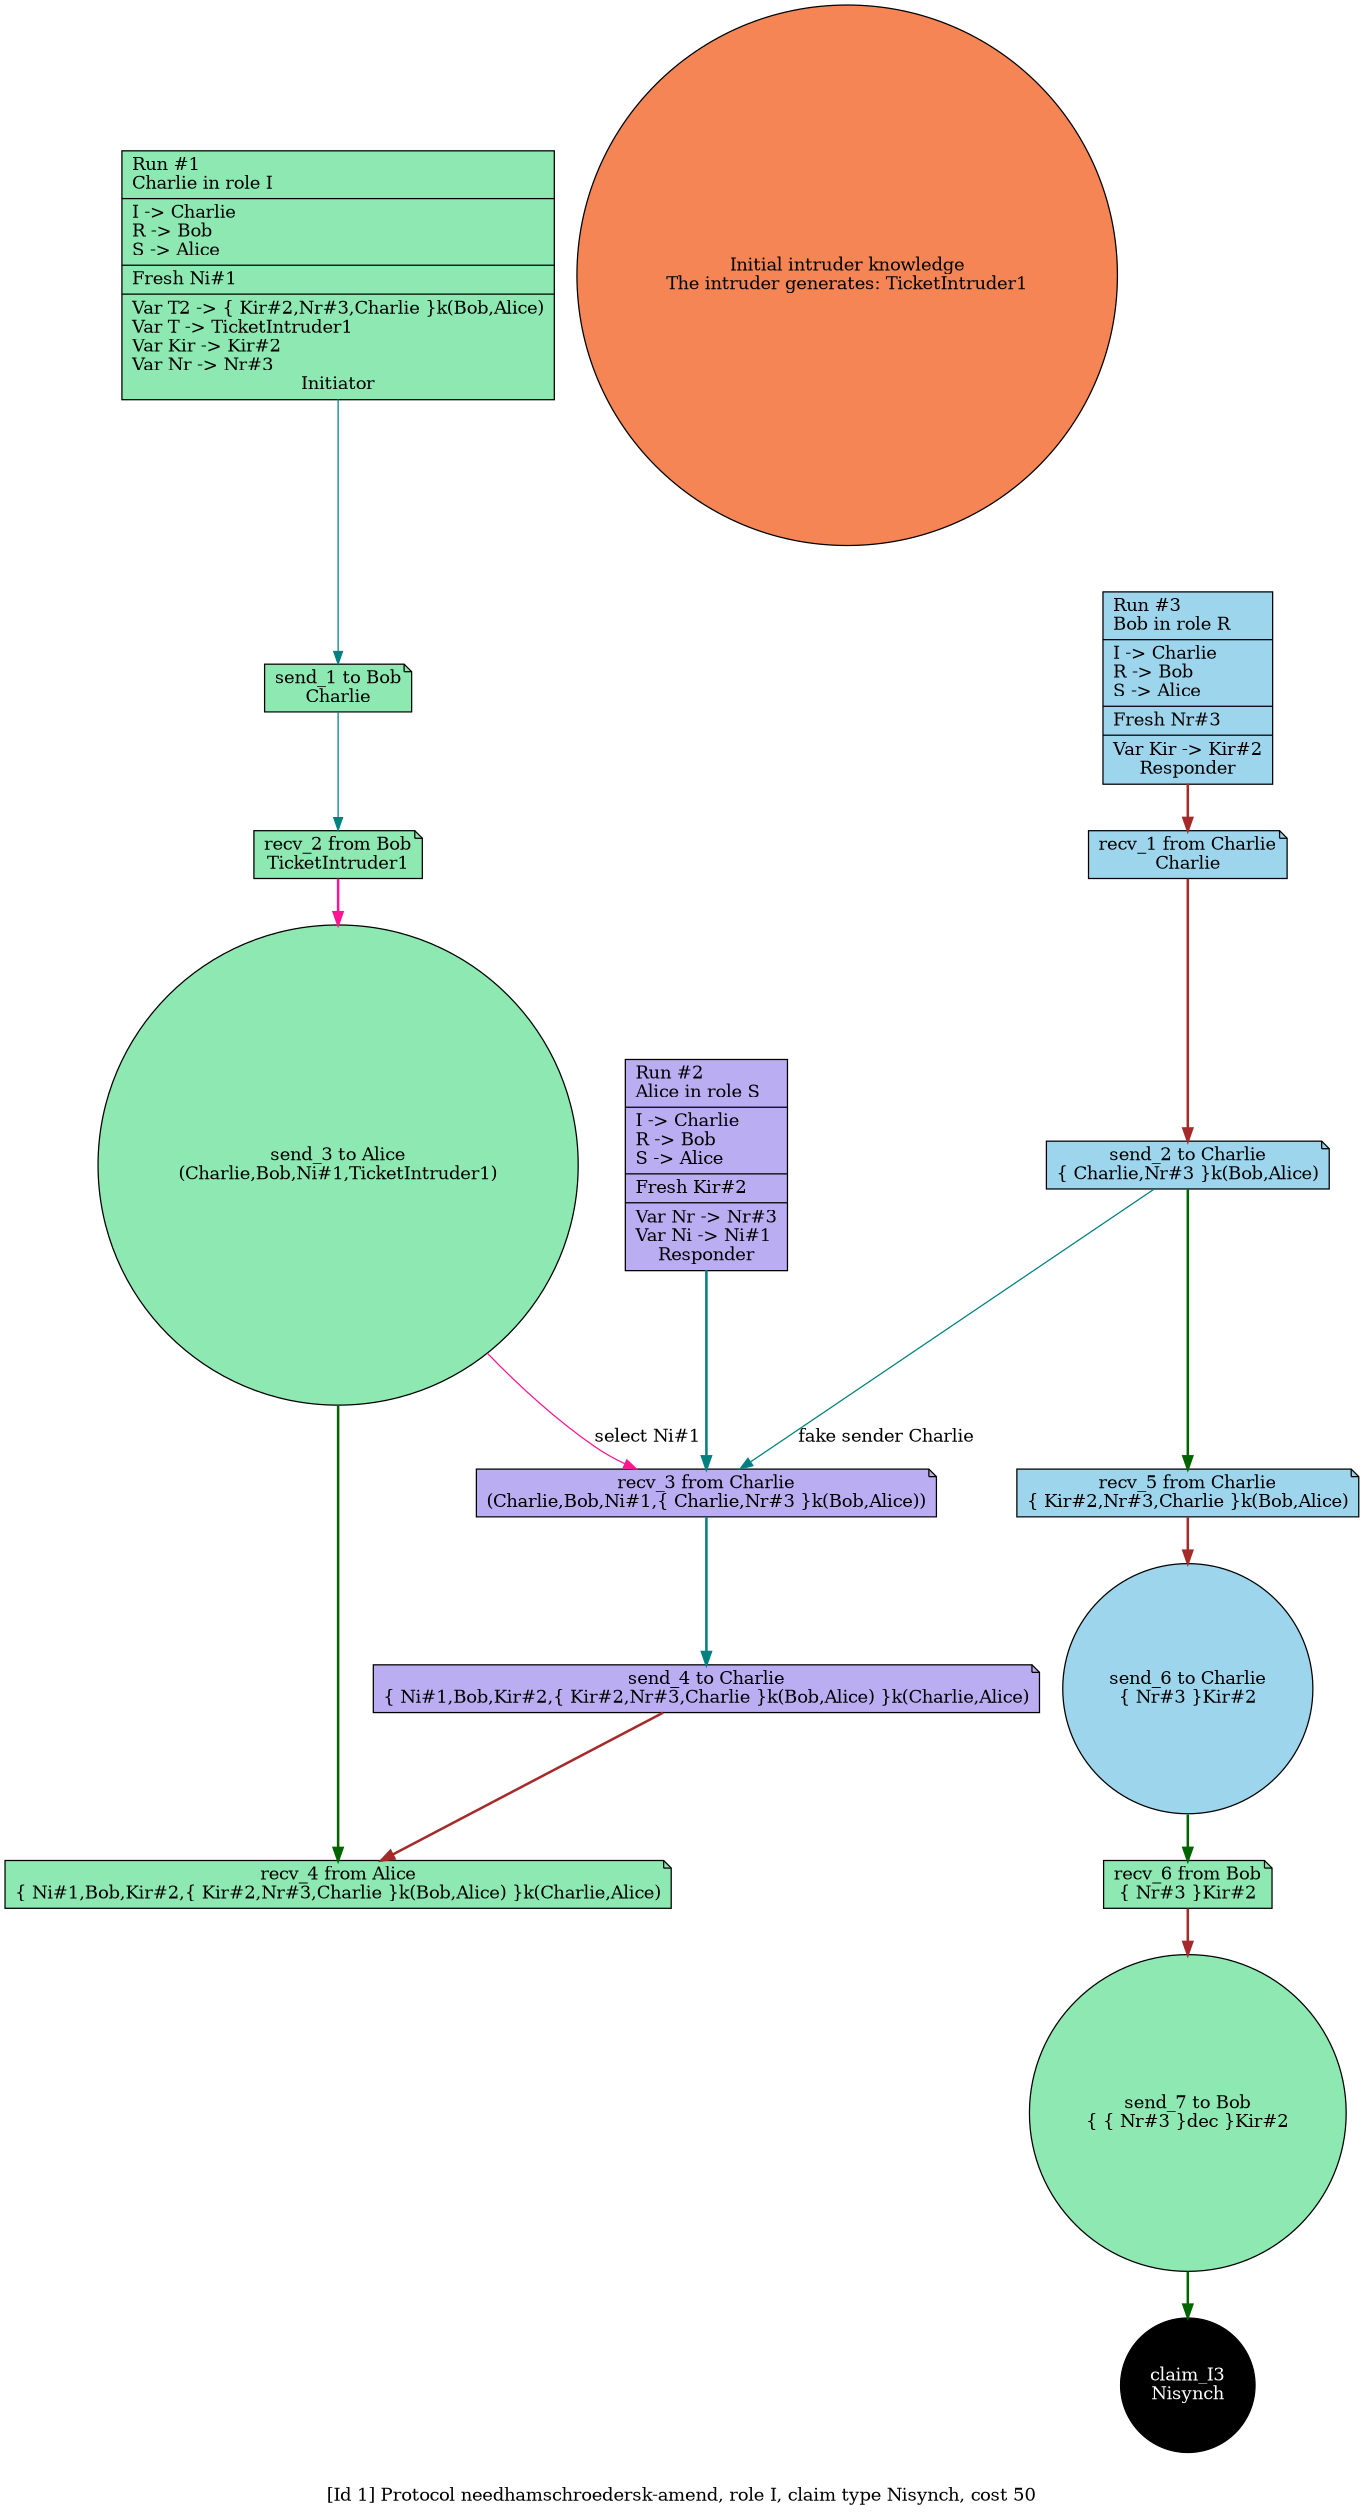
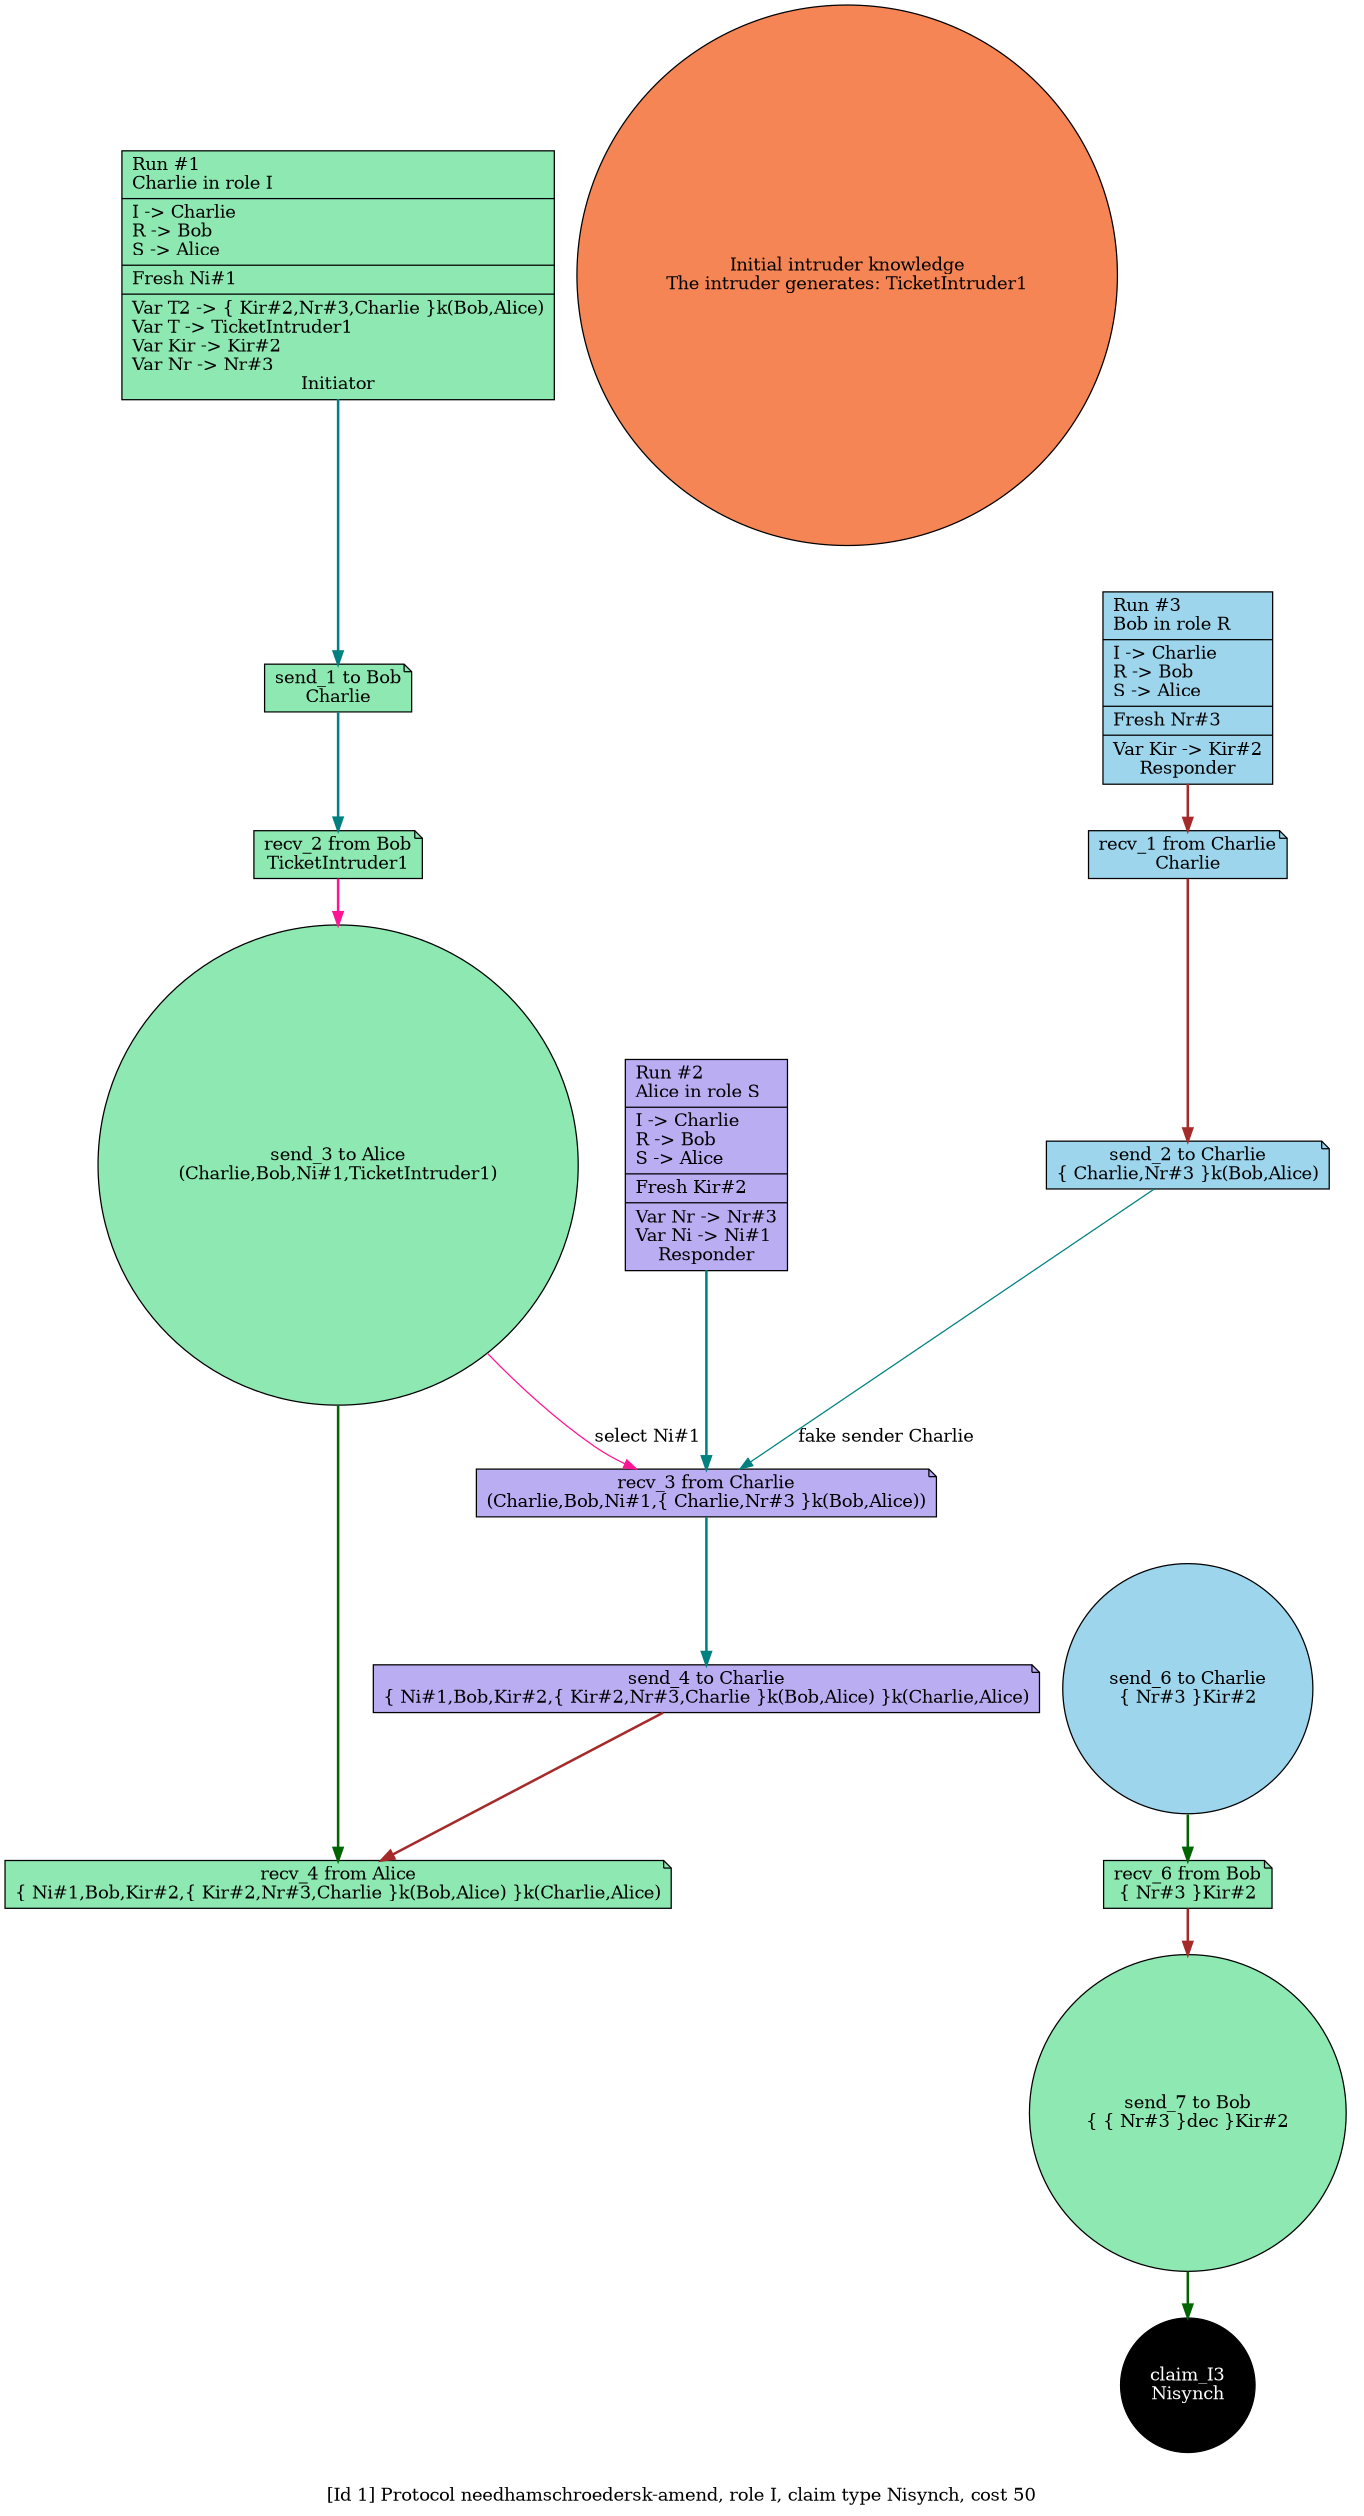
(338, 525) -> (338, 525)
(338, 765) -> (338, 765)
(1188, 1493) -> none
